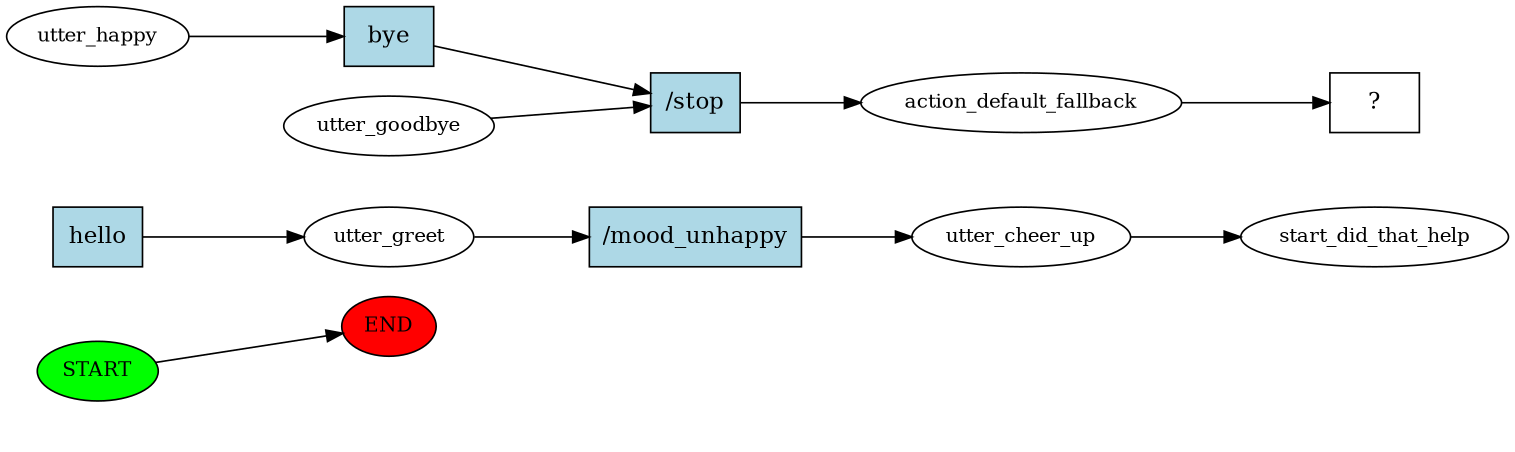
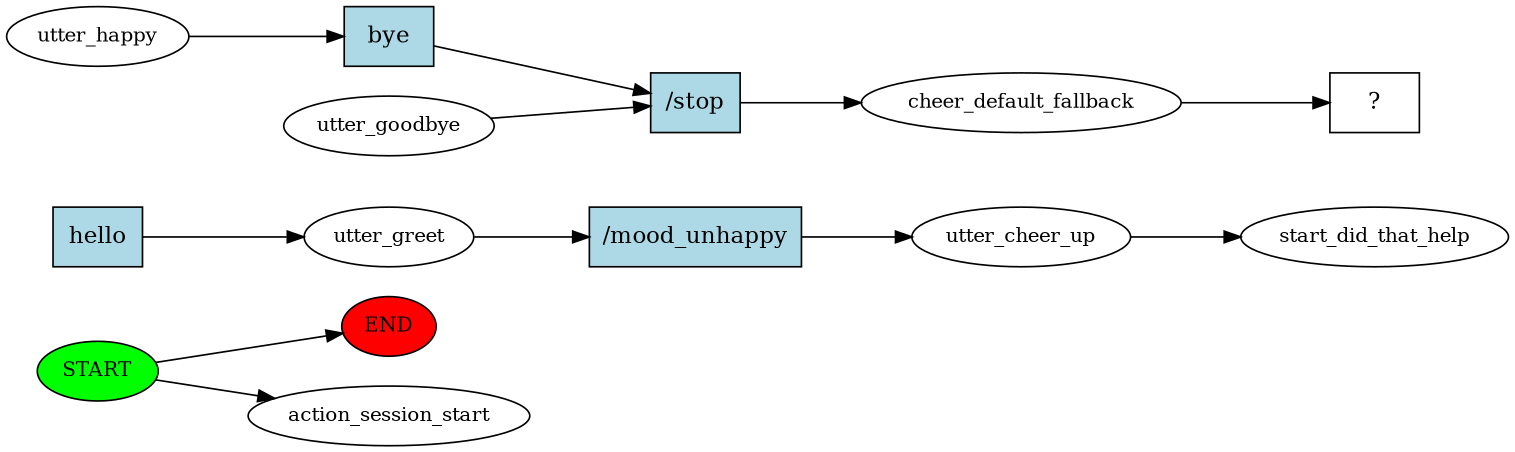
(1021, 103) -> (1021, 103)
none -> (389, 416)
